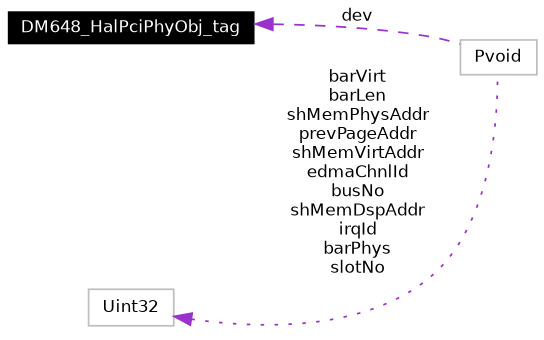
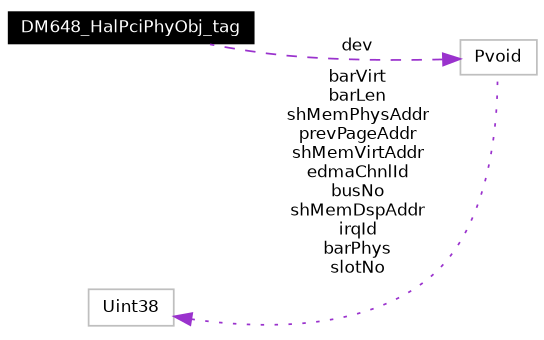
(367, 29) -> (326, 58)
(131, 308) -> (131, 308)
